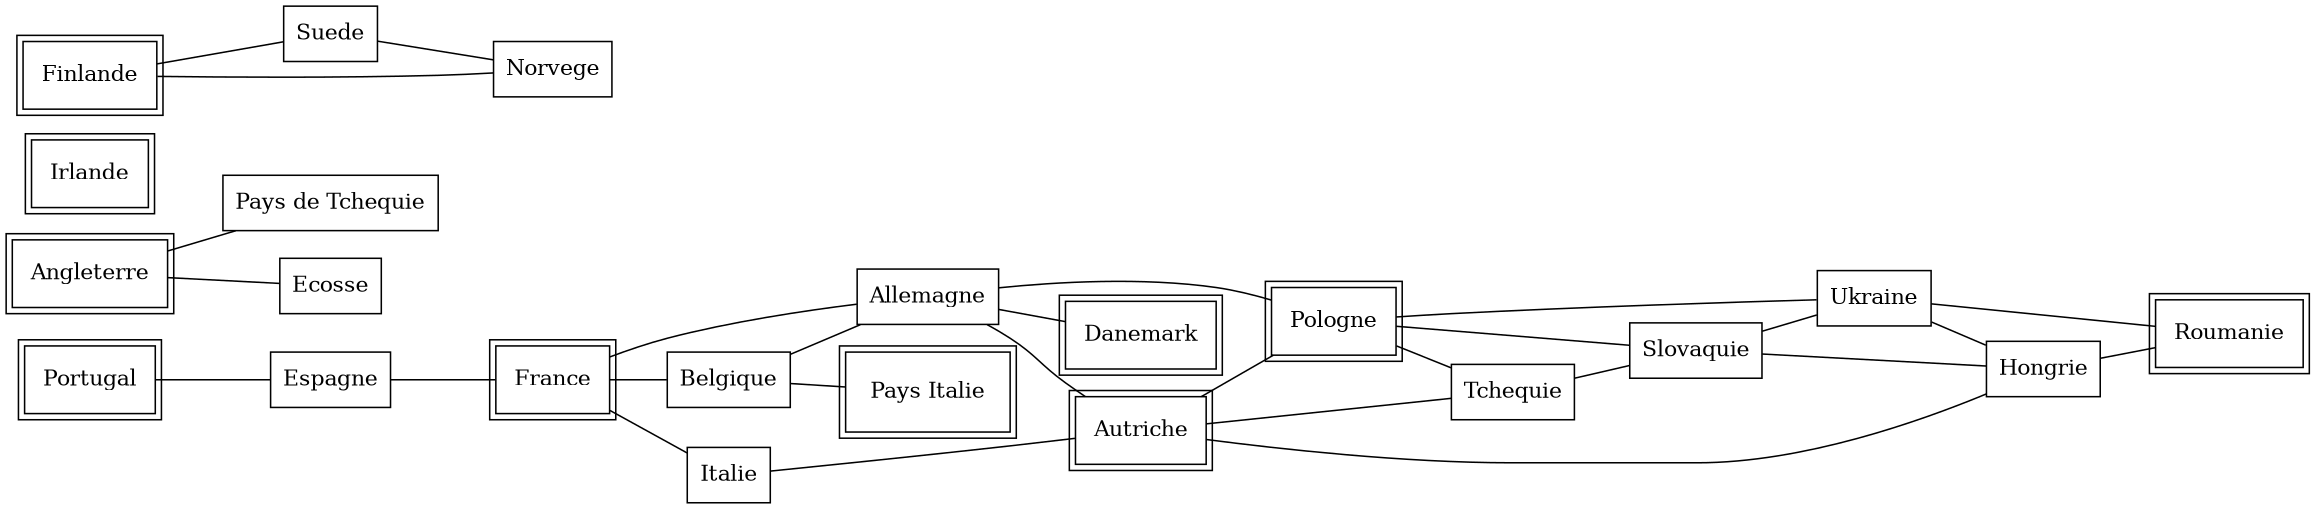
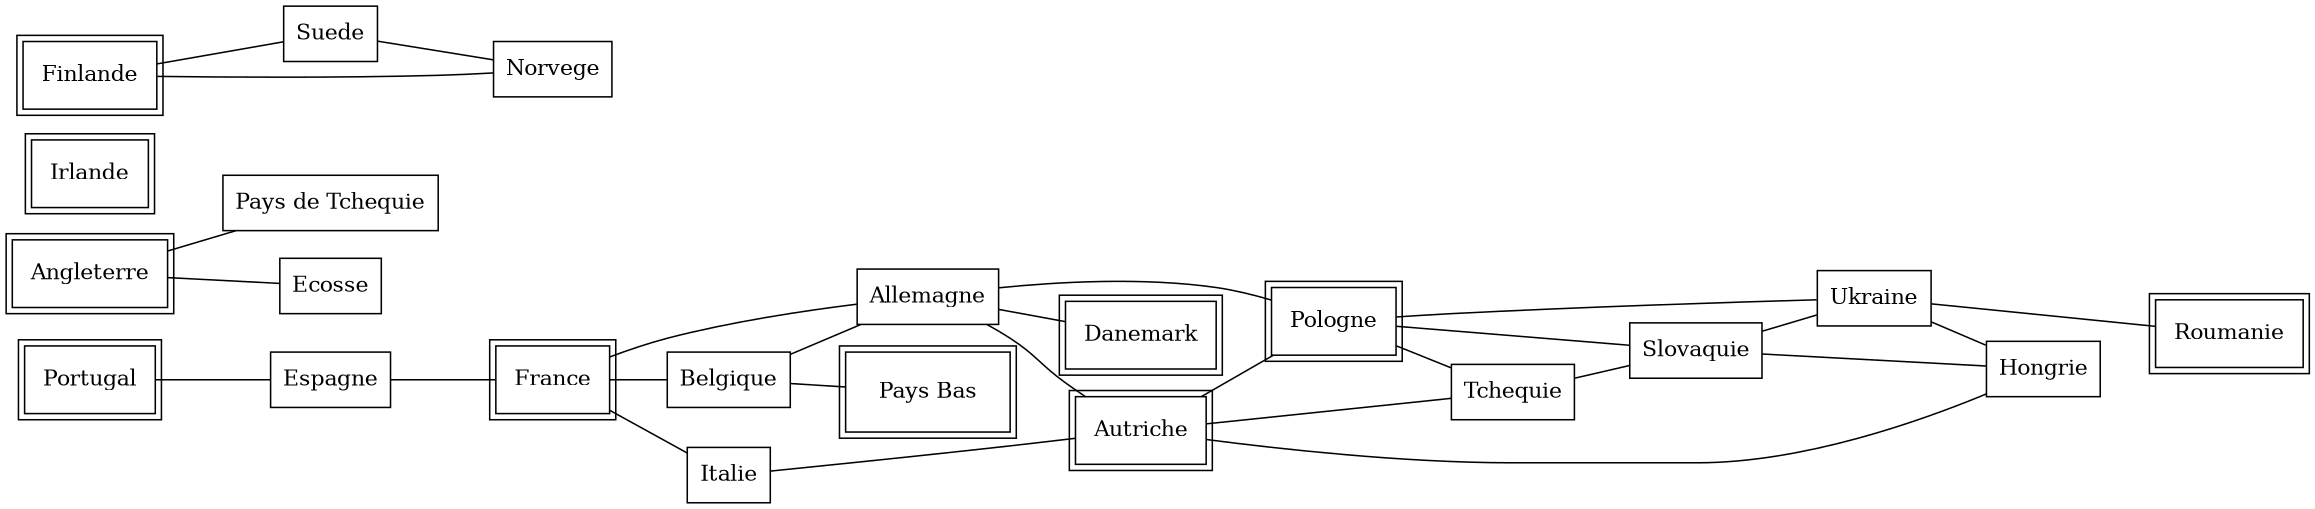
(2128, 353) -> none
(928, 392) -> (928, 392)
